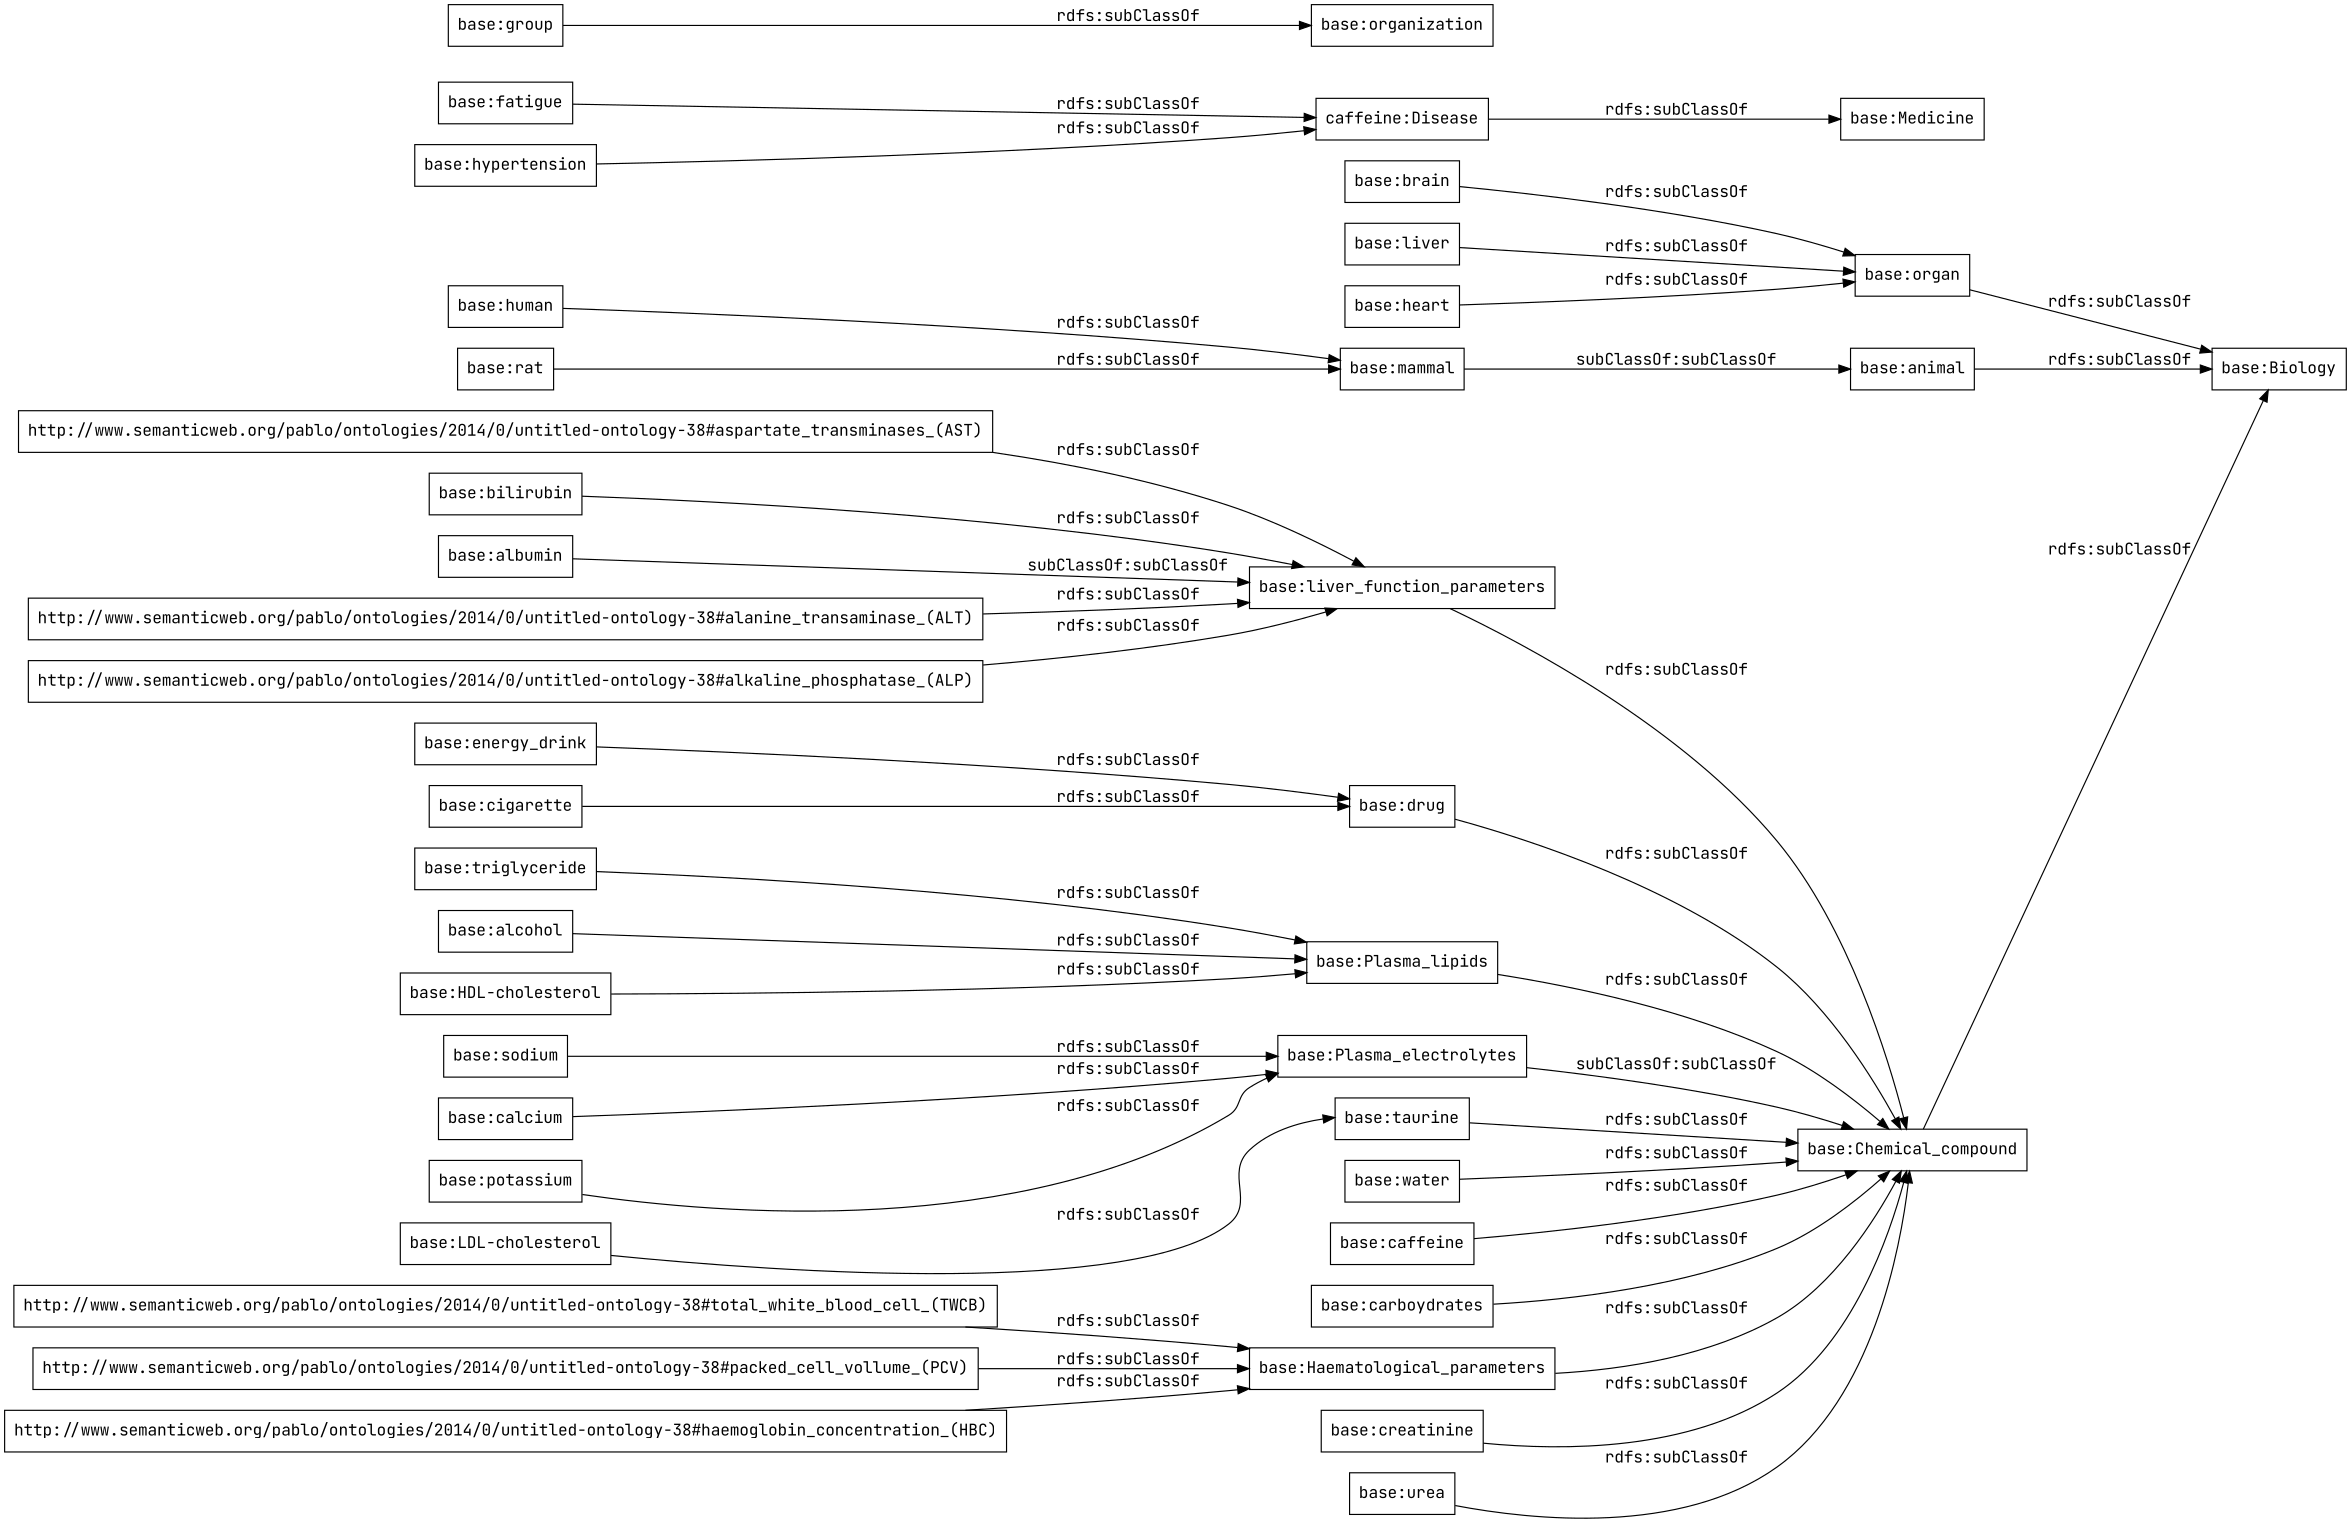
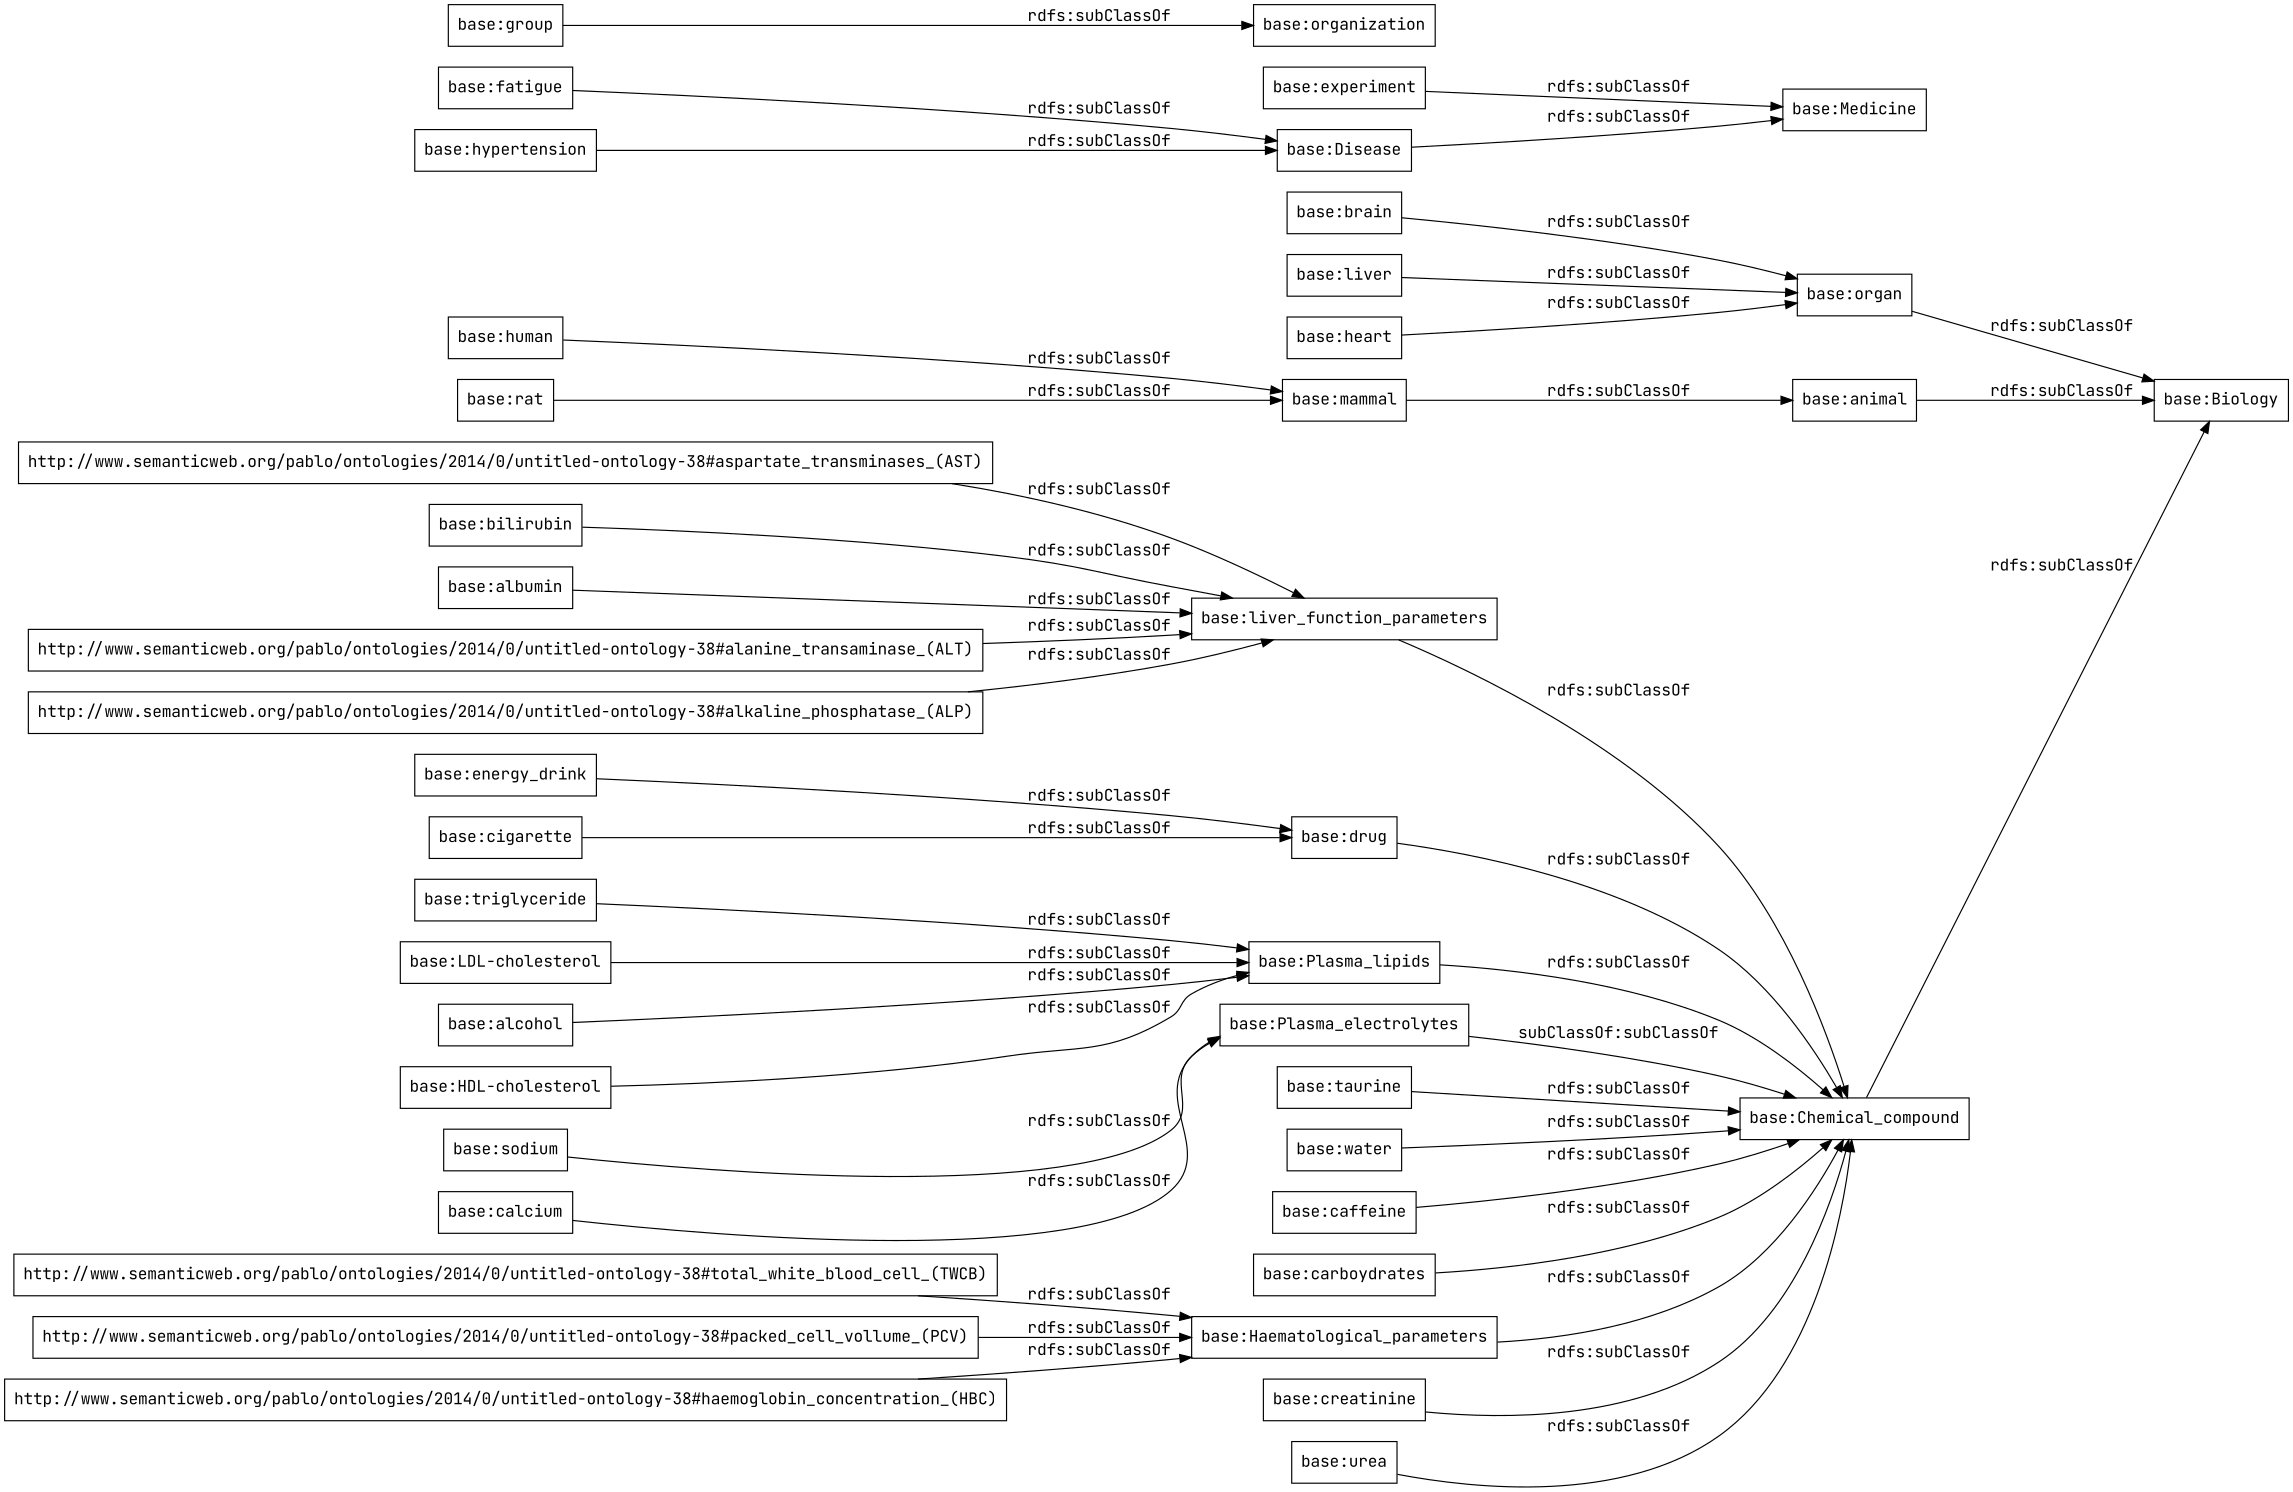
none -> (1344, 88)
(1402, 119) -> (1344, 150)
(1676, 360) -> (1619, 392)
(1128, 566) -> (1099, 600)
(506, 1181) -> none
(1004, 1272) -> (924, 963)
